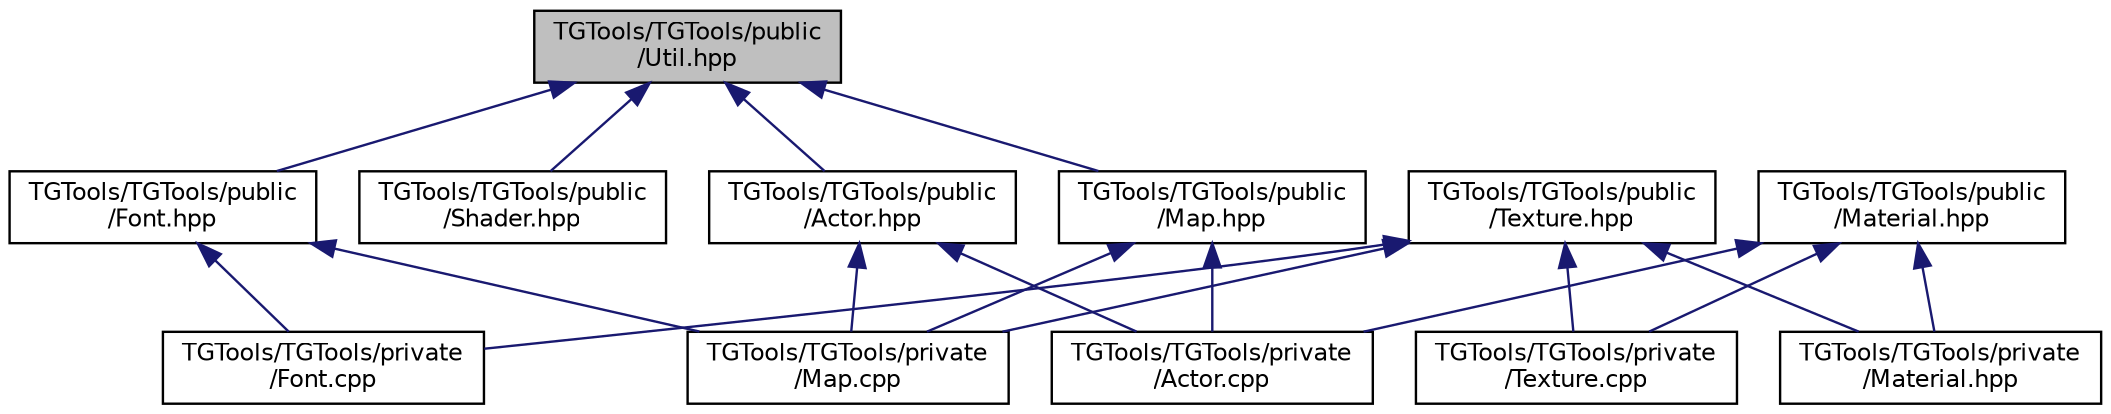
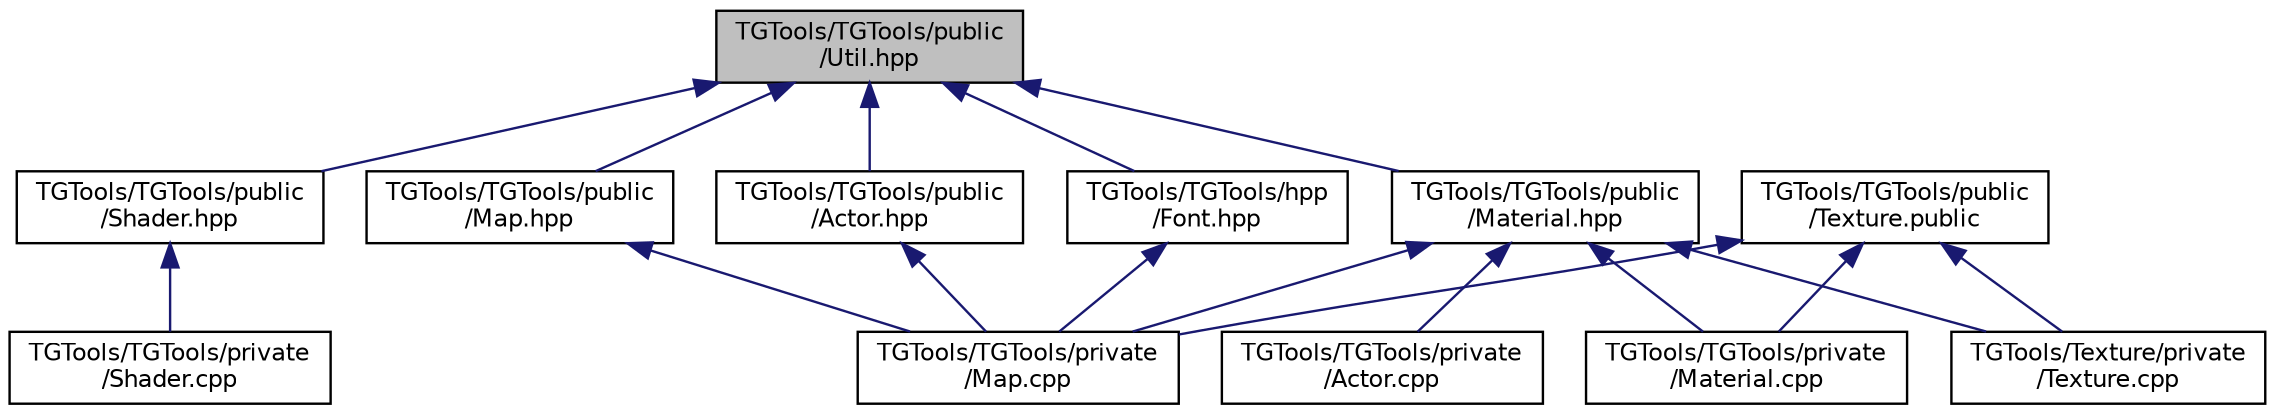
none -> (1219, 130)
(163, 207) -> (1208, 207)
(1562, 207) -> (1895, 207)
none -> (1270, 291)
(1066, 300) -> none
(1212, 301) -> none
none -> (170, 368)
(323, 368) -> none
(1576, 368) -> (2108, 368)
(1941, 368) -> (1747, 368)
